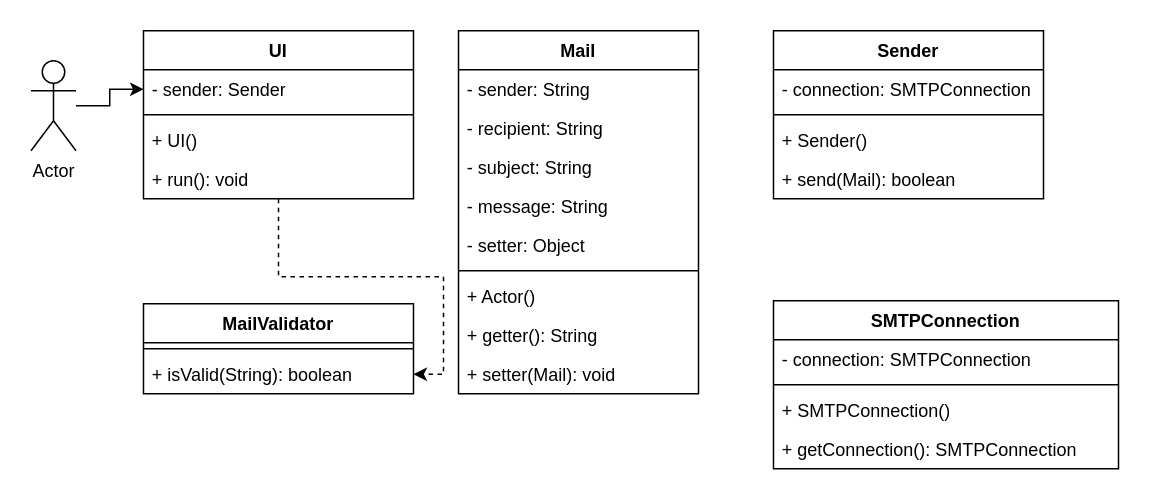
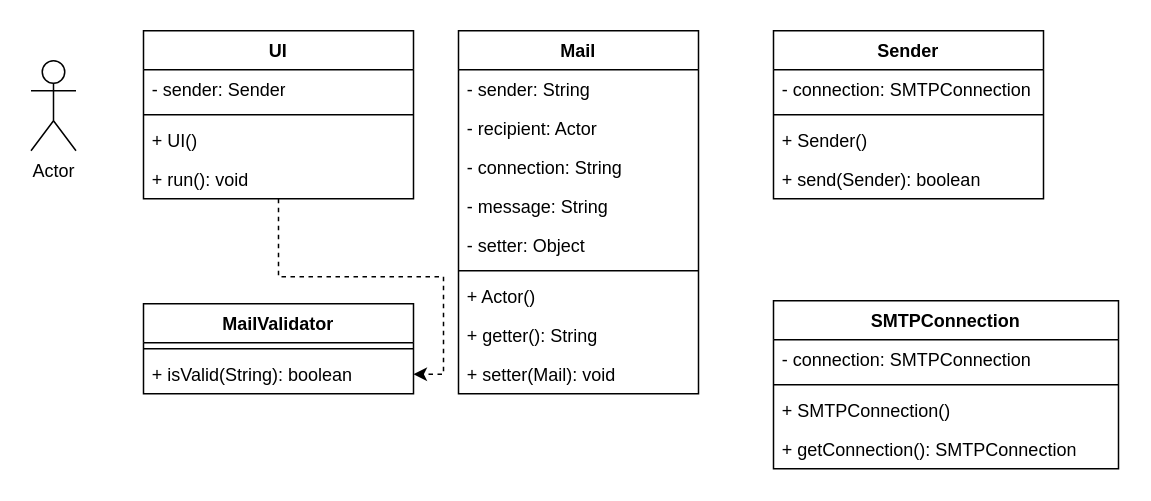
(110, 103) -> none
(549, 130) -> (546, 130)
(544, 169) -> (556, 169)
(874, 181) -> (889, 181)
